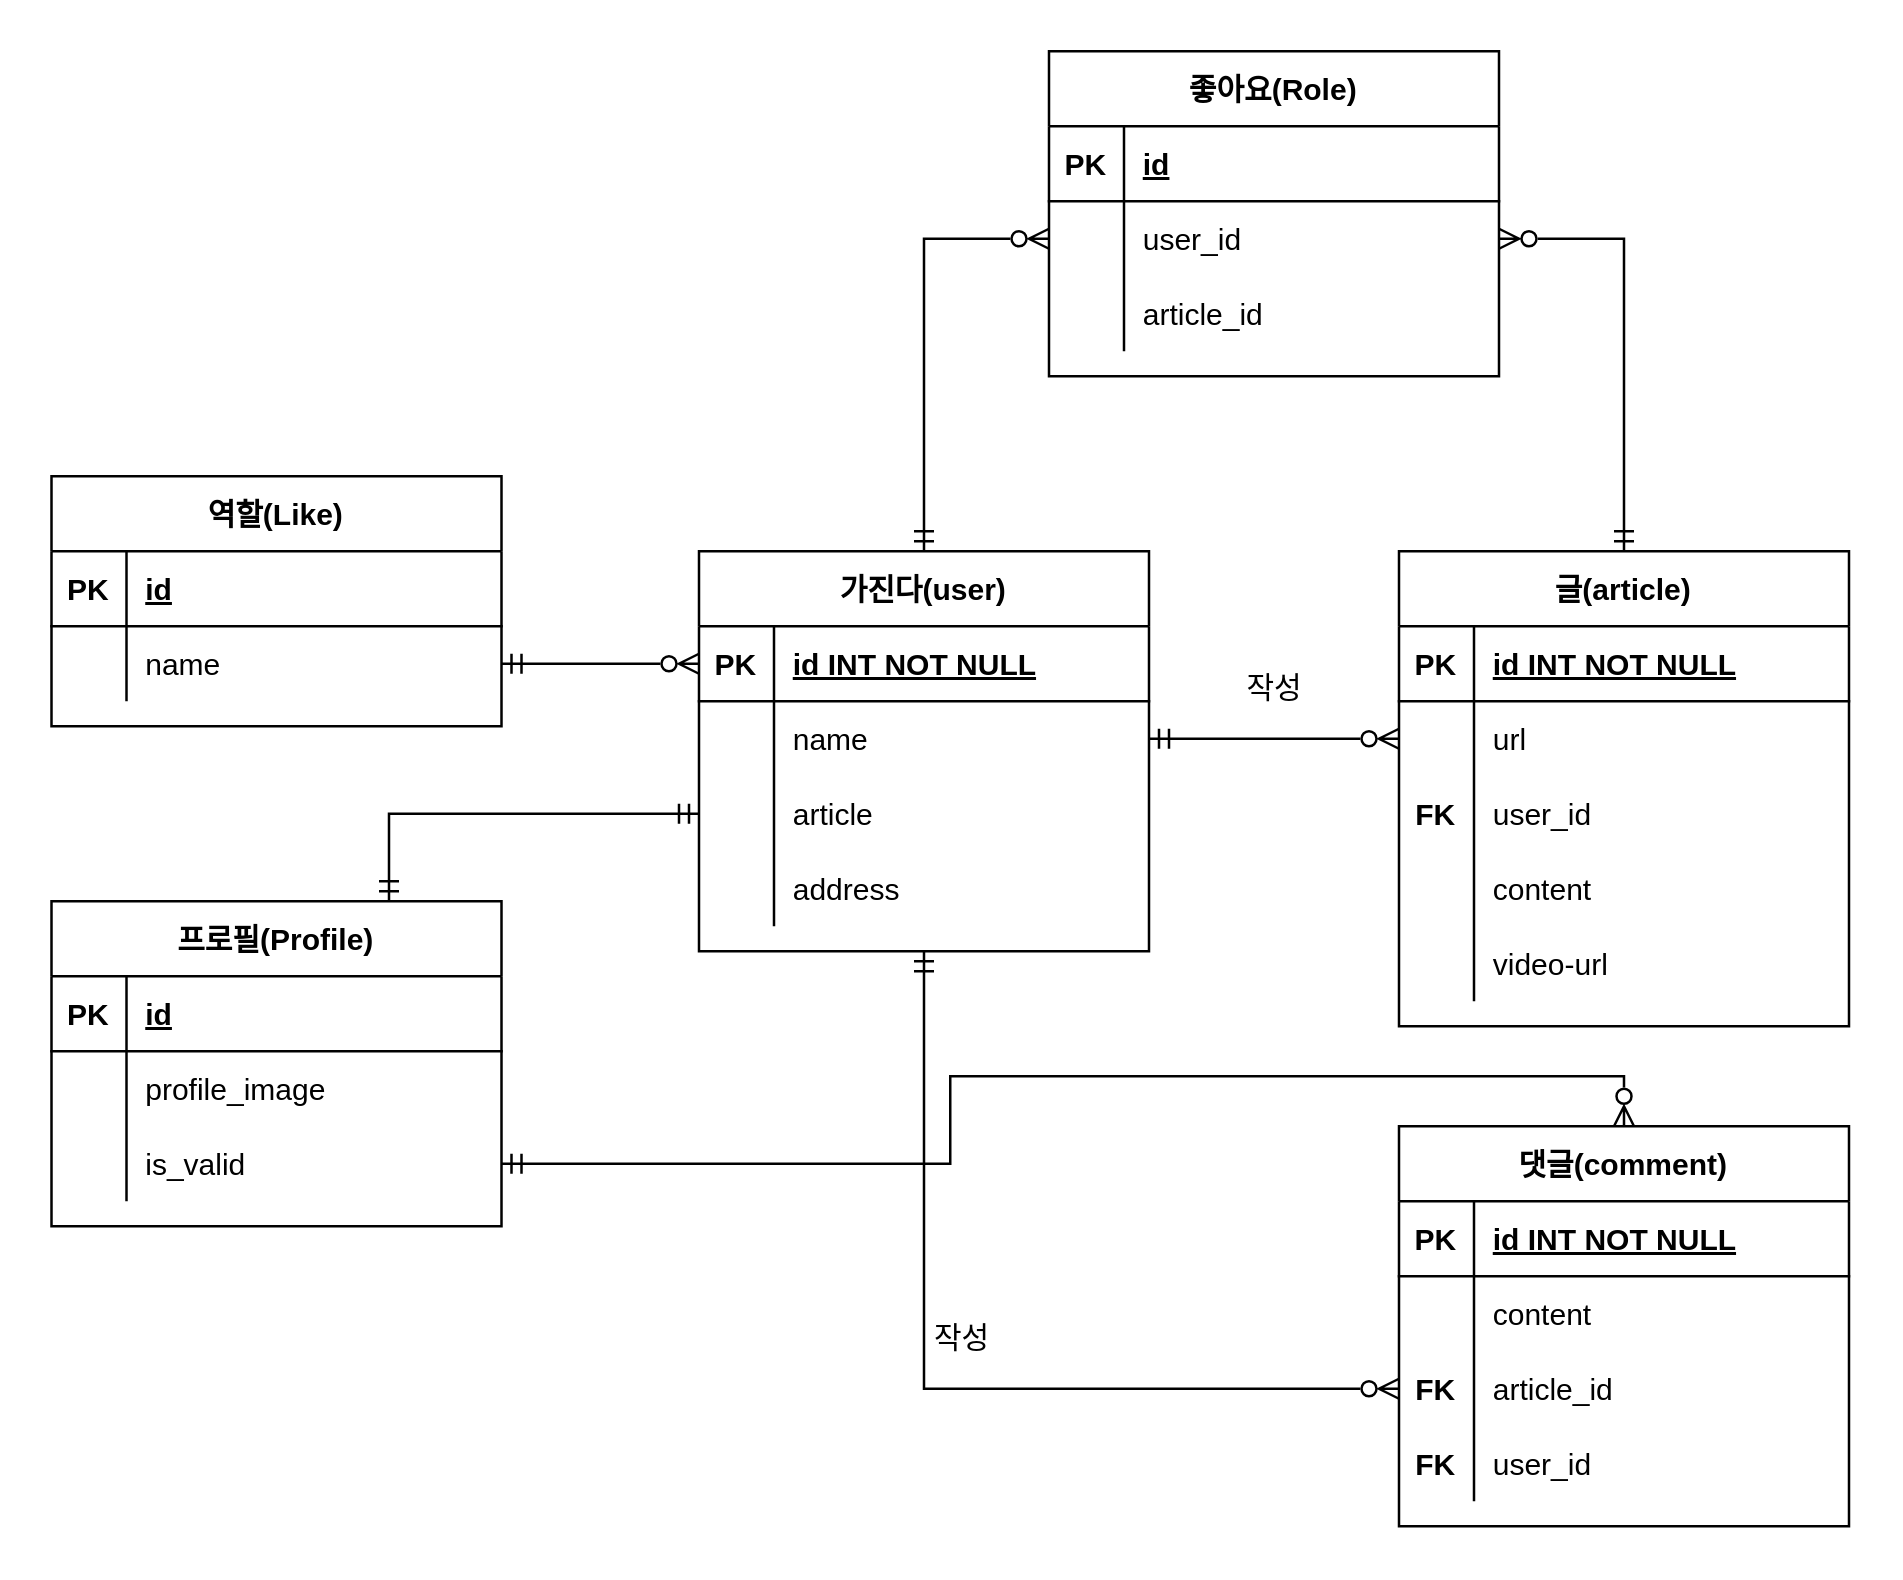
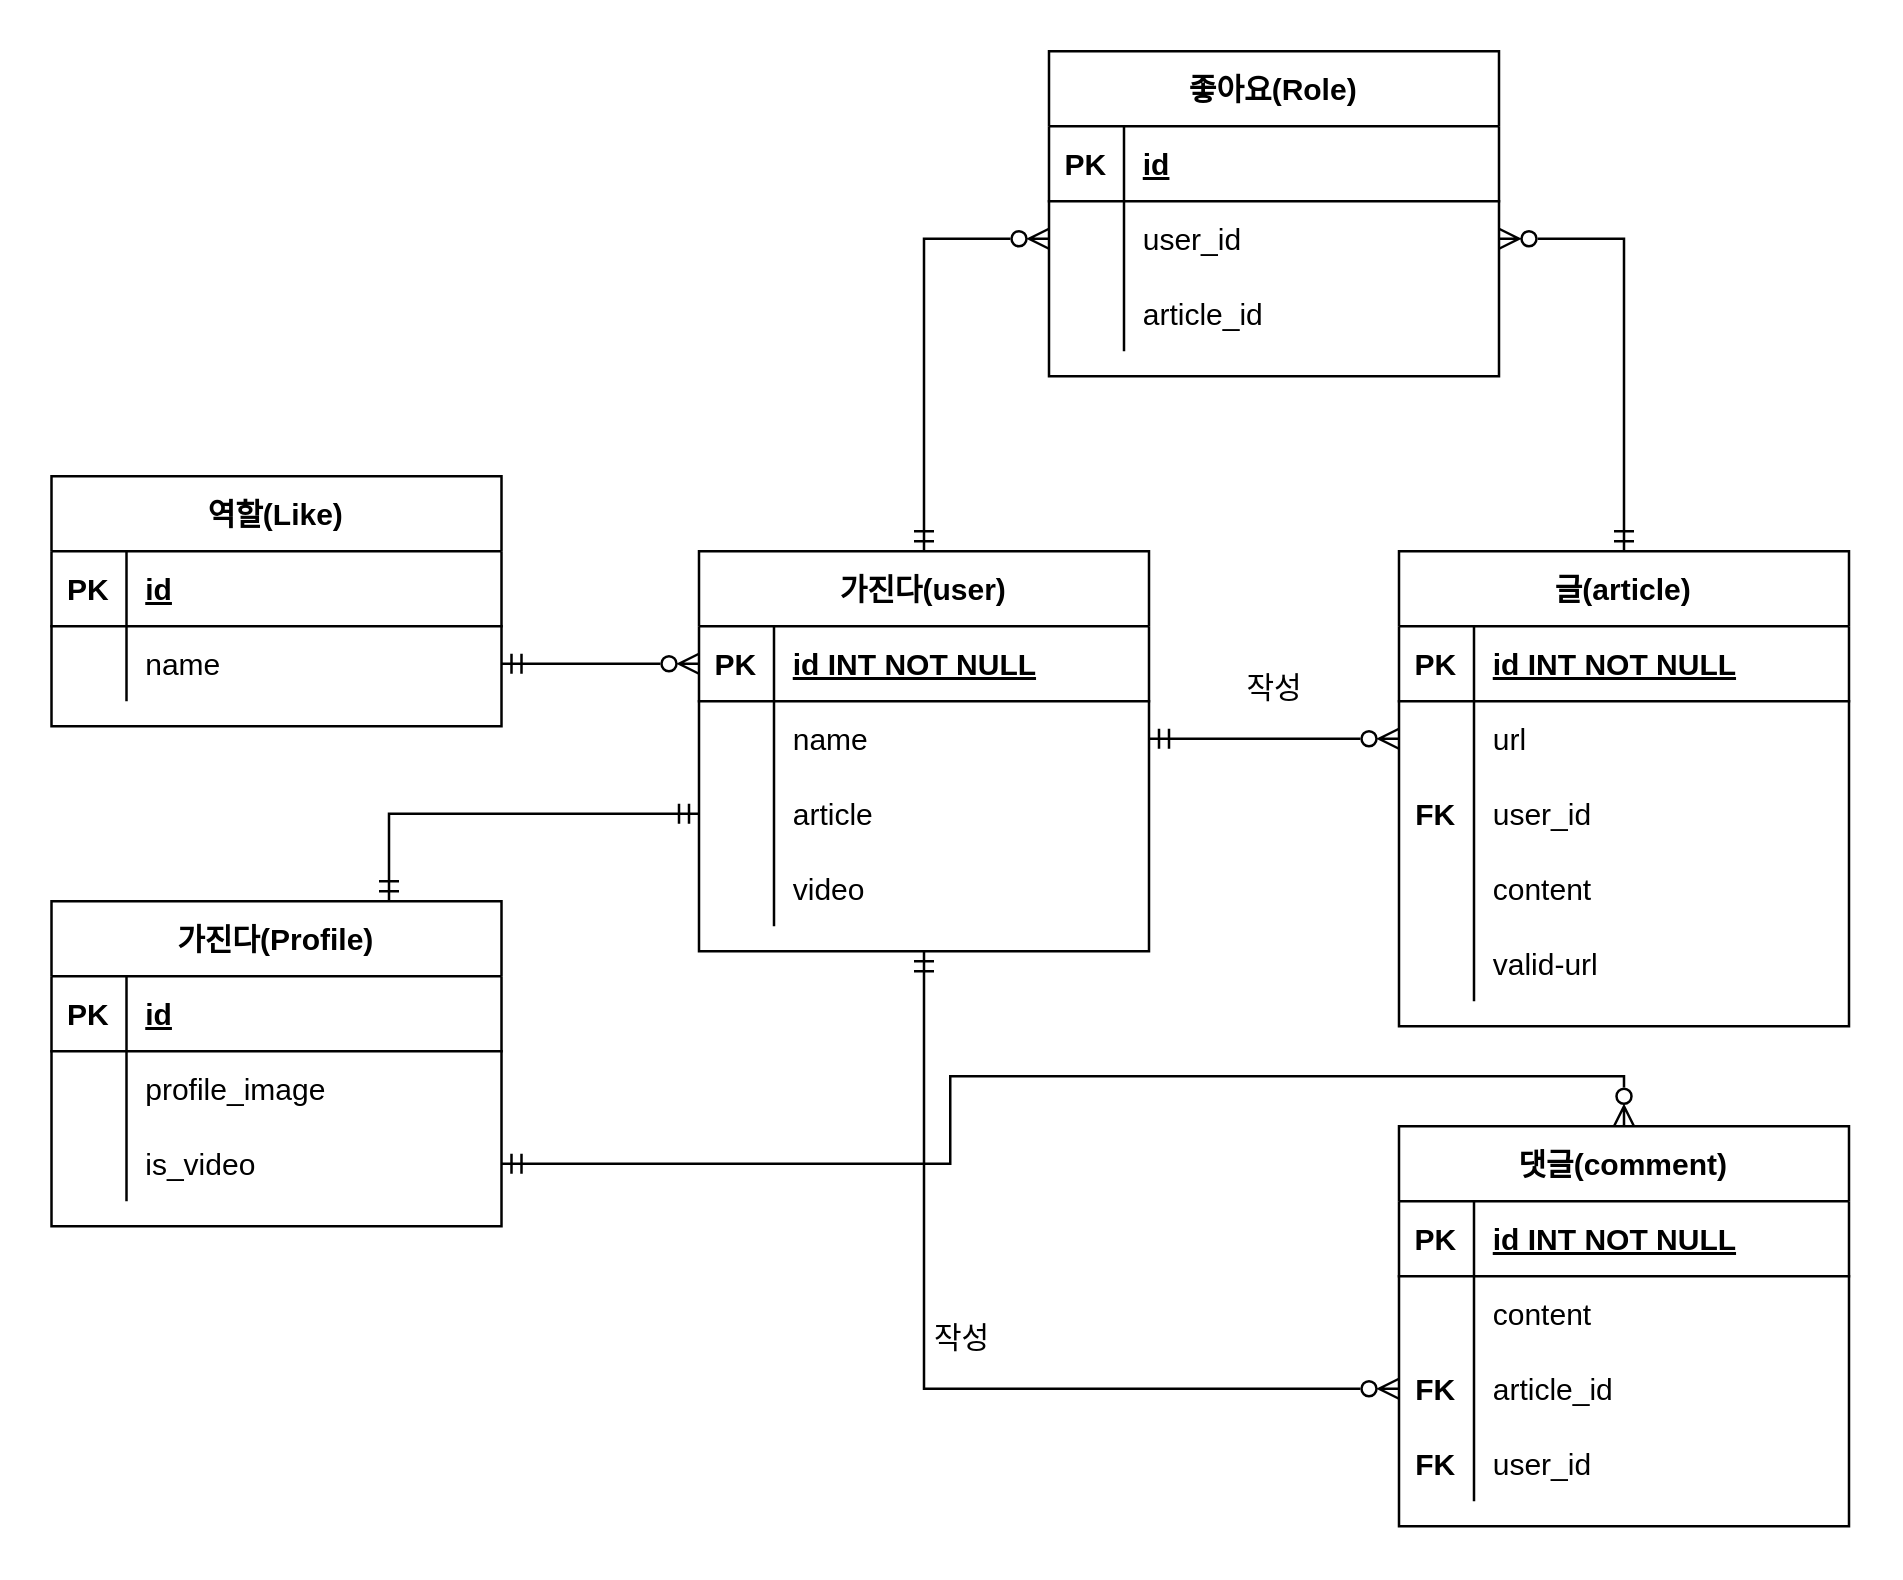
(851, 890) -> (831, 890)
(275, 940) -> (275, 940)
(1560, 965) -> (1556, 965)
(201, 1165) -> (204, 1165)
